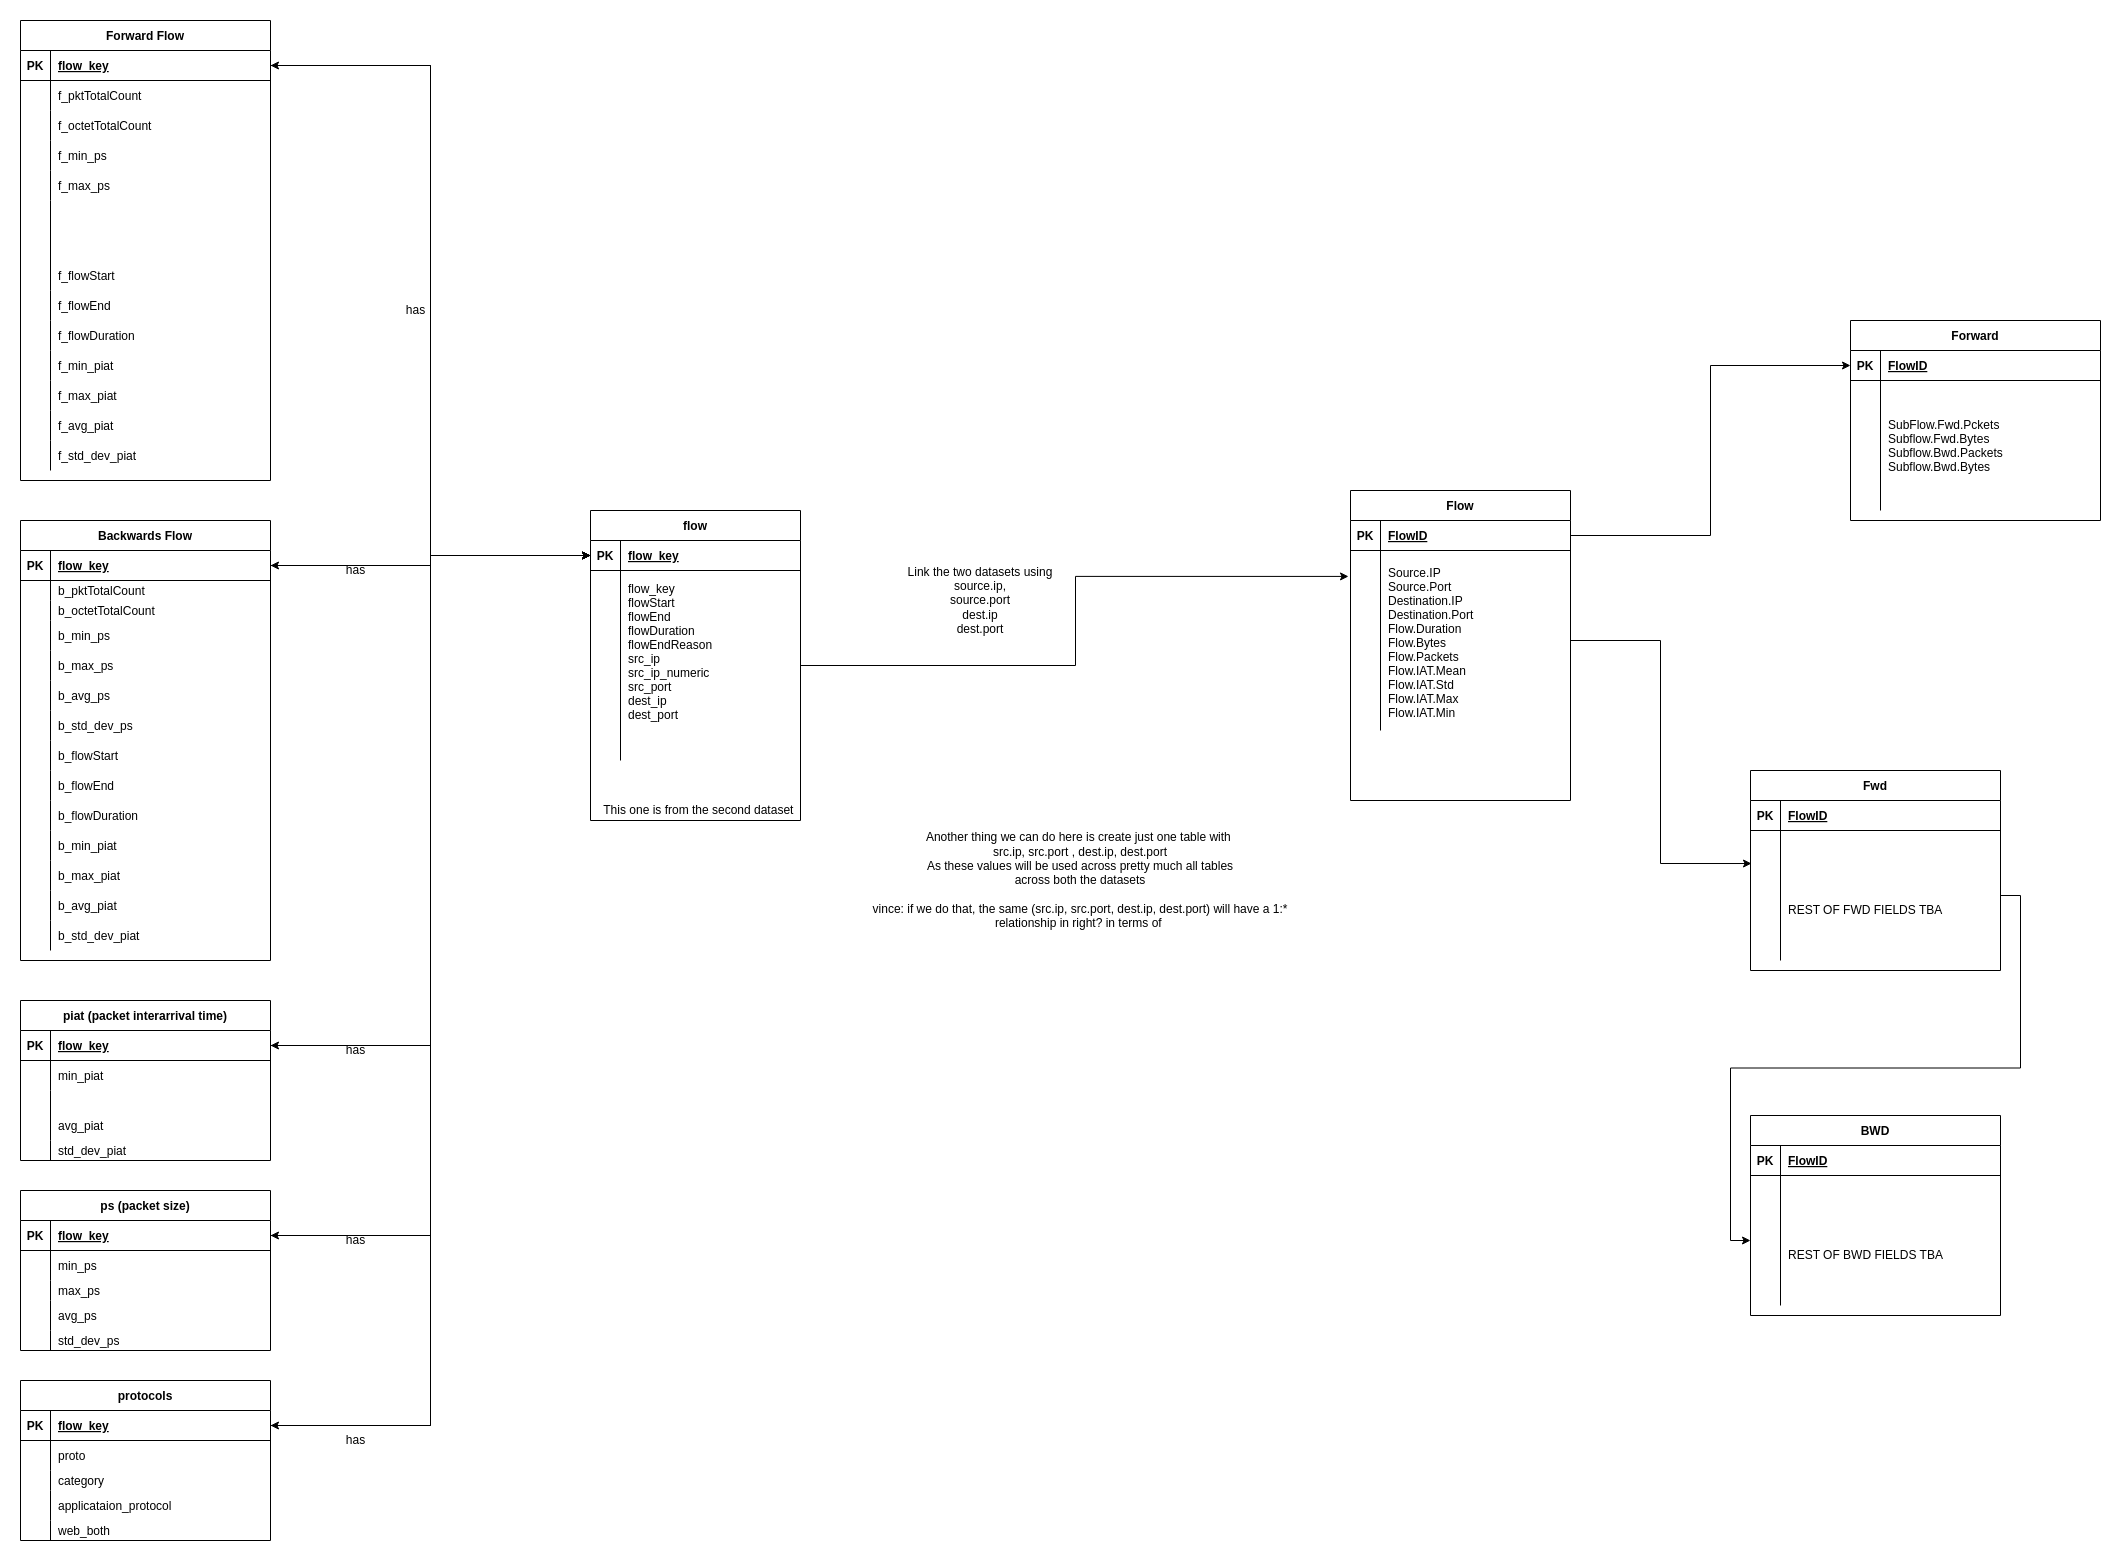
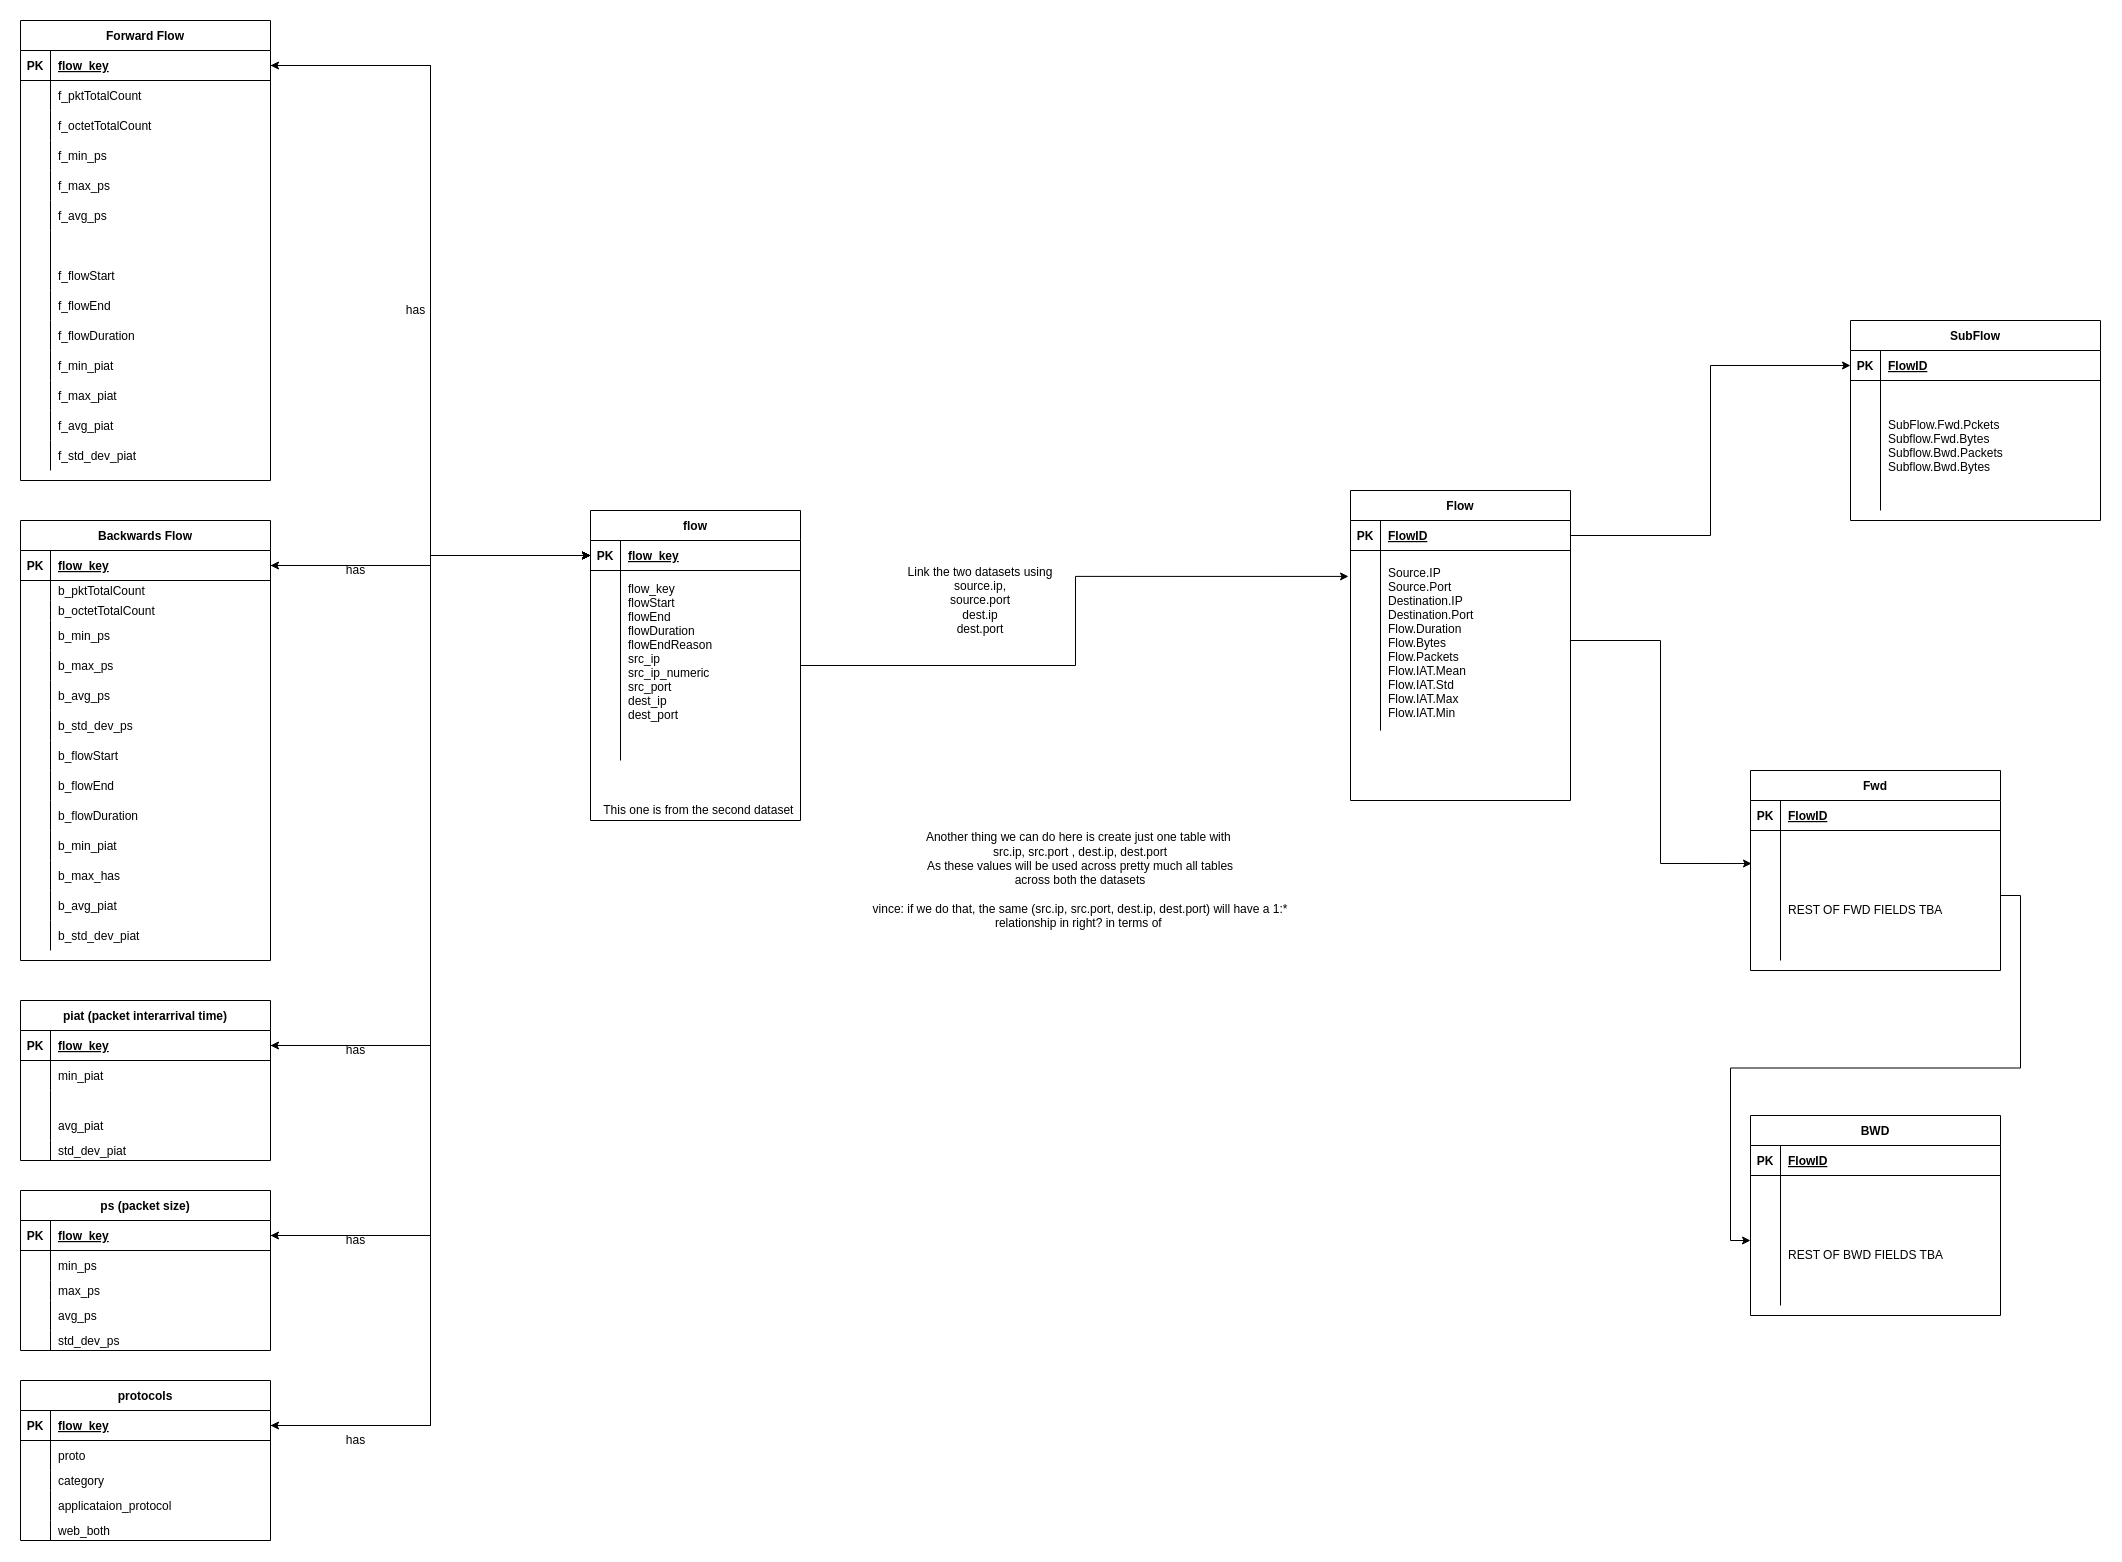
none -> (161, 216)
(1975, 336) -> (1975, 336)
(90, 876) -> (88, 876)
